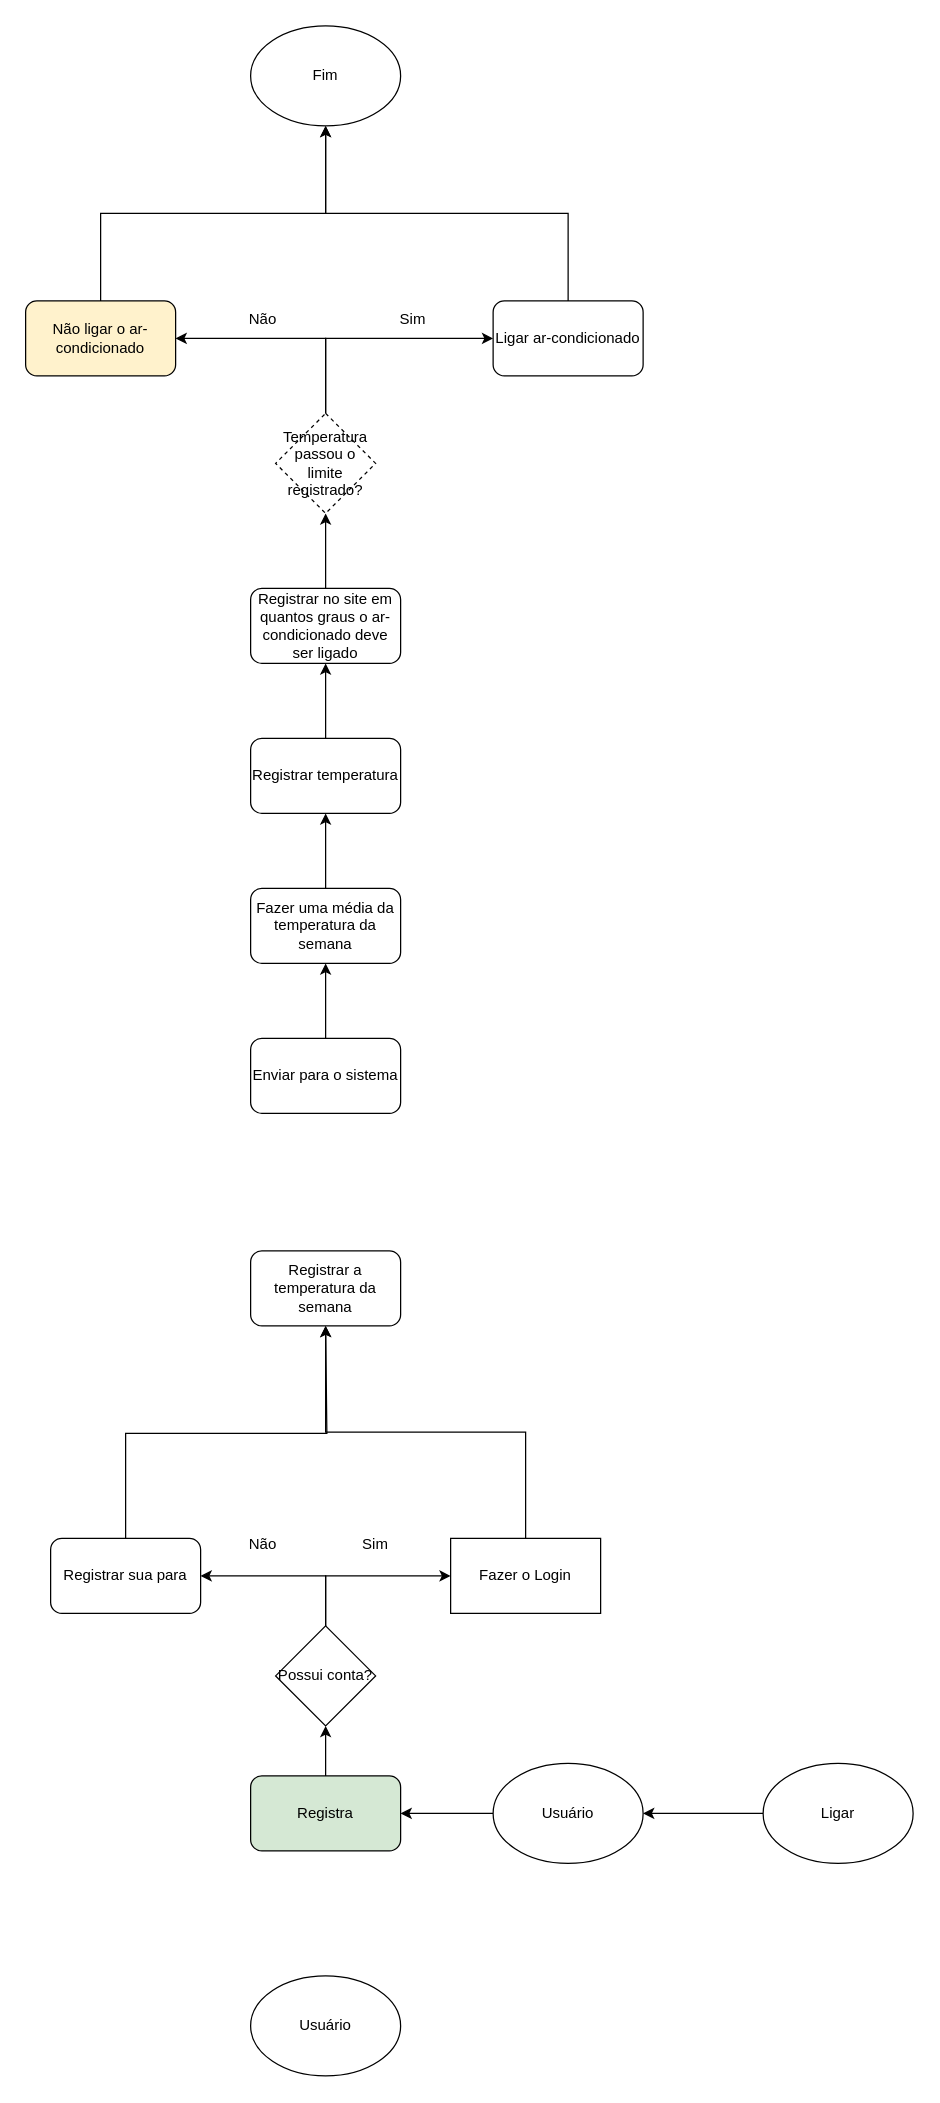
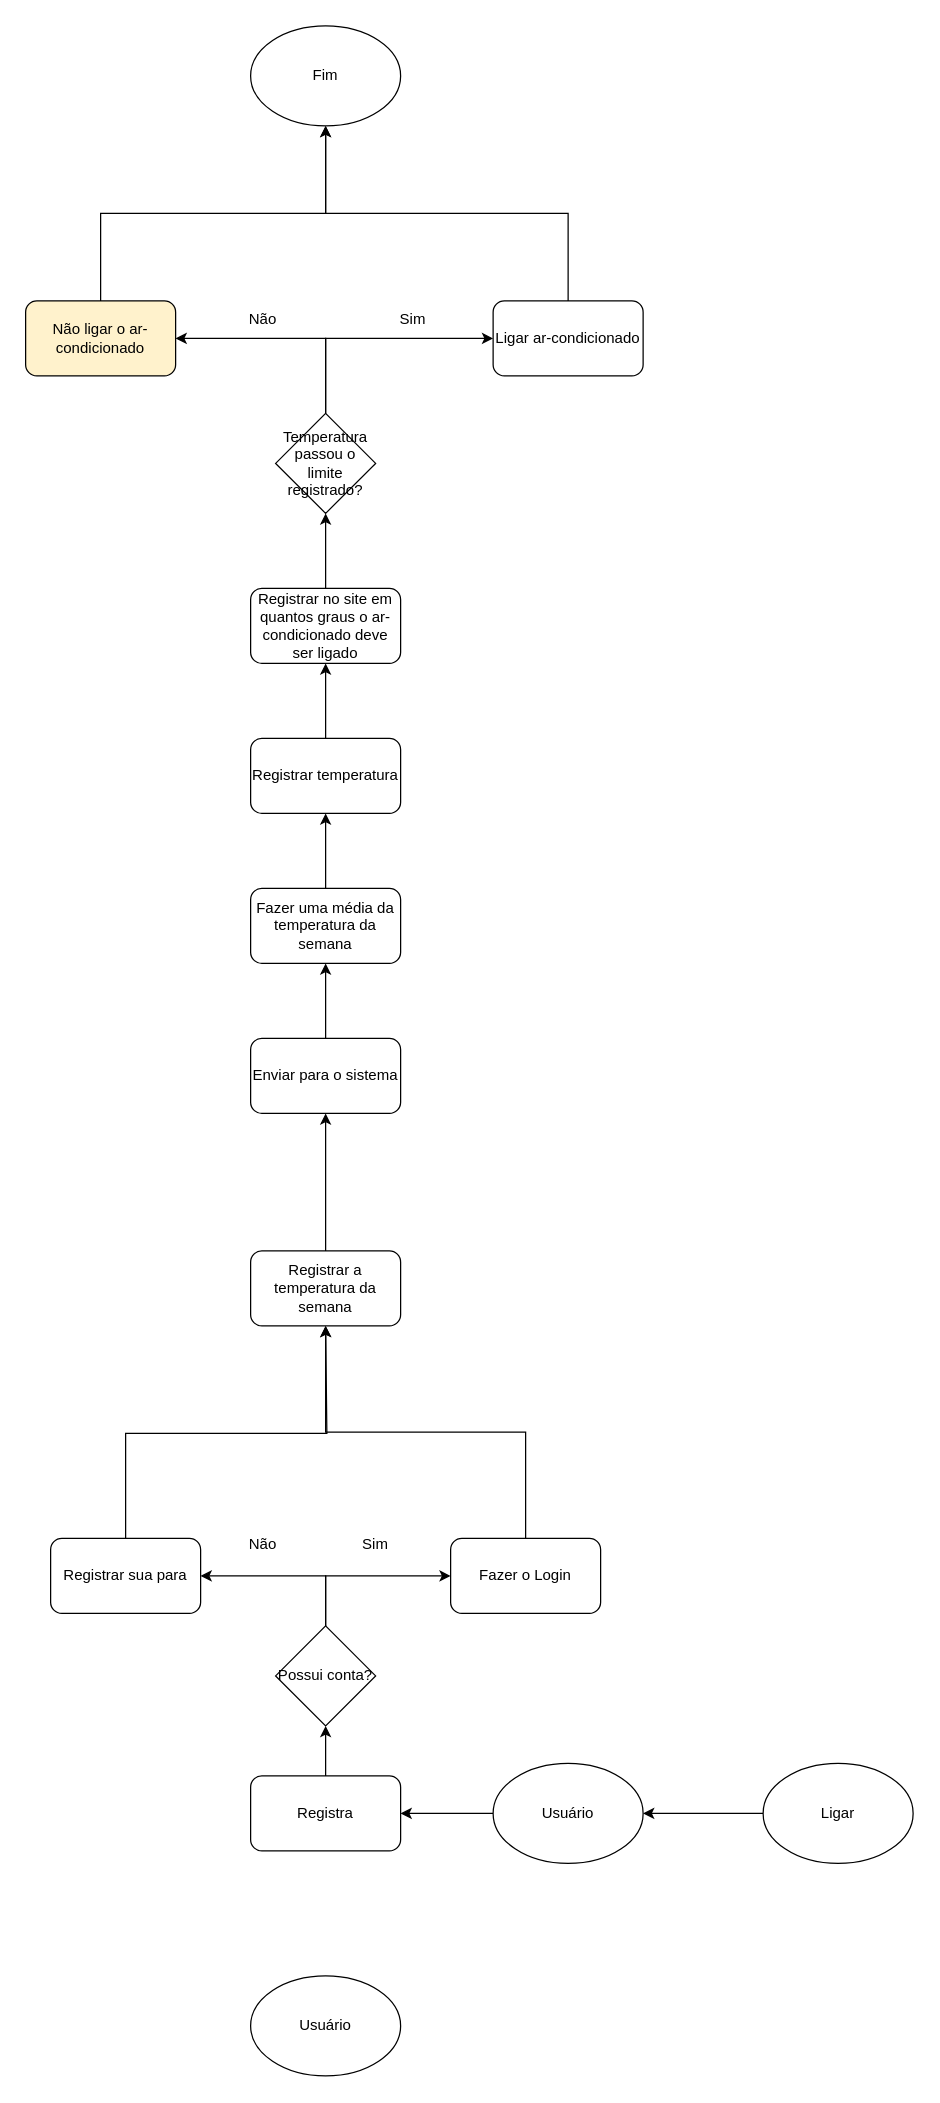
(326, 463) -> (326, 463)
none -> (326, 1186)
(526, 1576) -> (526, 1576)
(326, 1813) -> (326, 1813)
